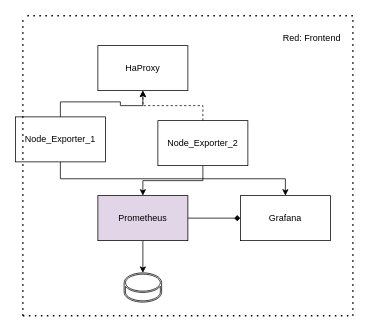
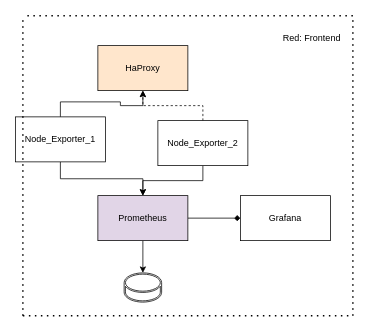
(143, 68) -> (143, 68)
(219, 179) -> (141, 179)
